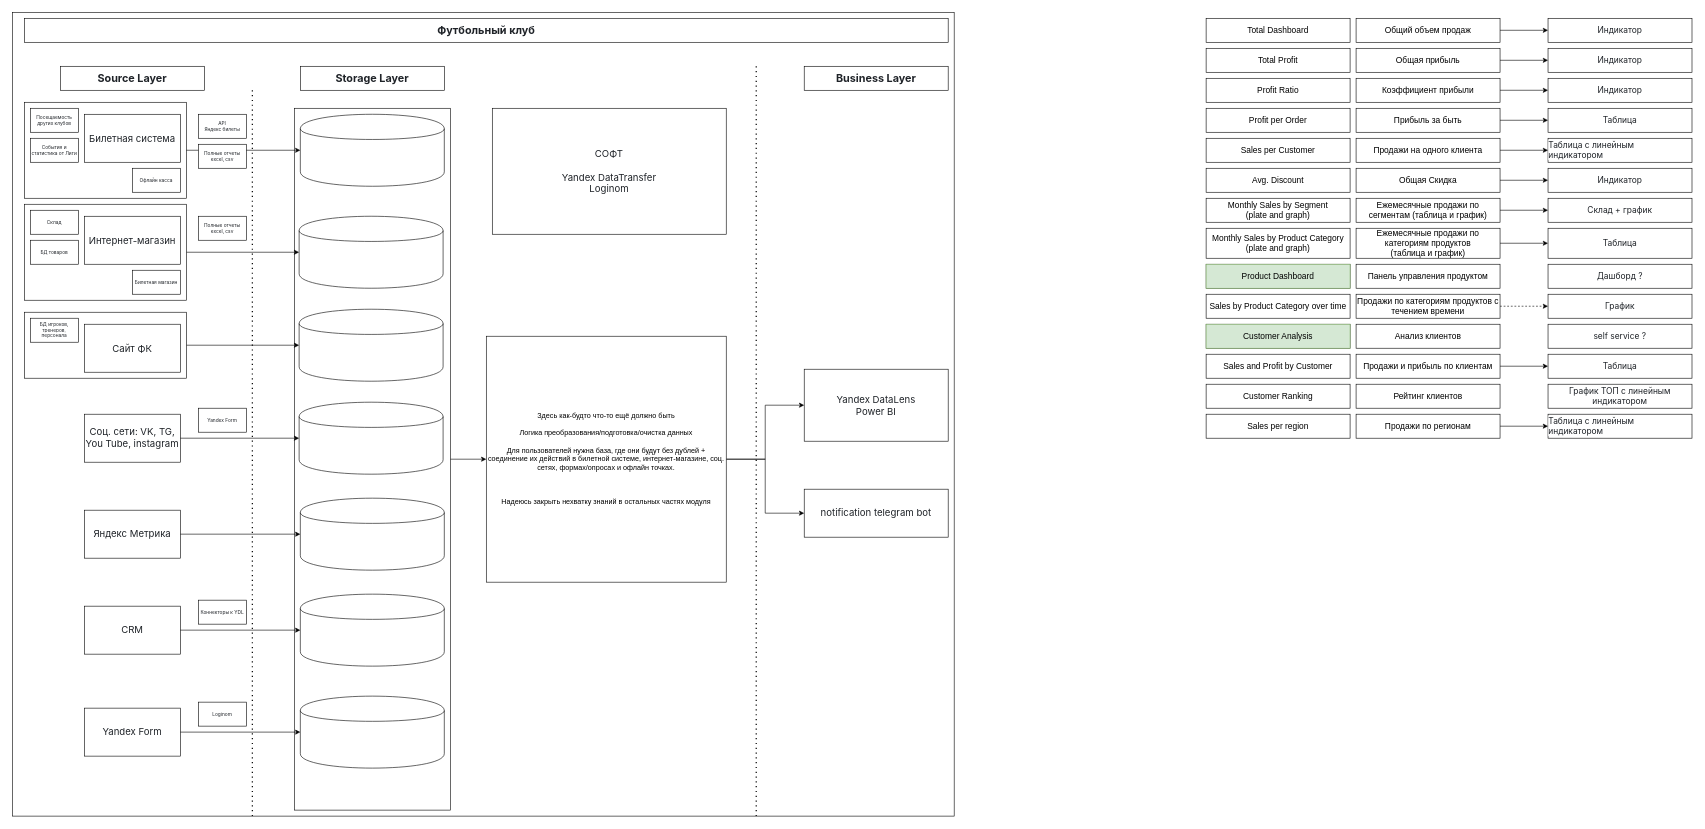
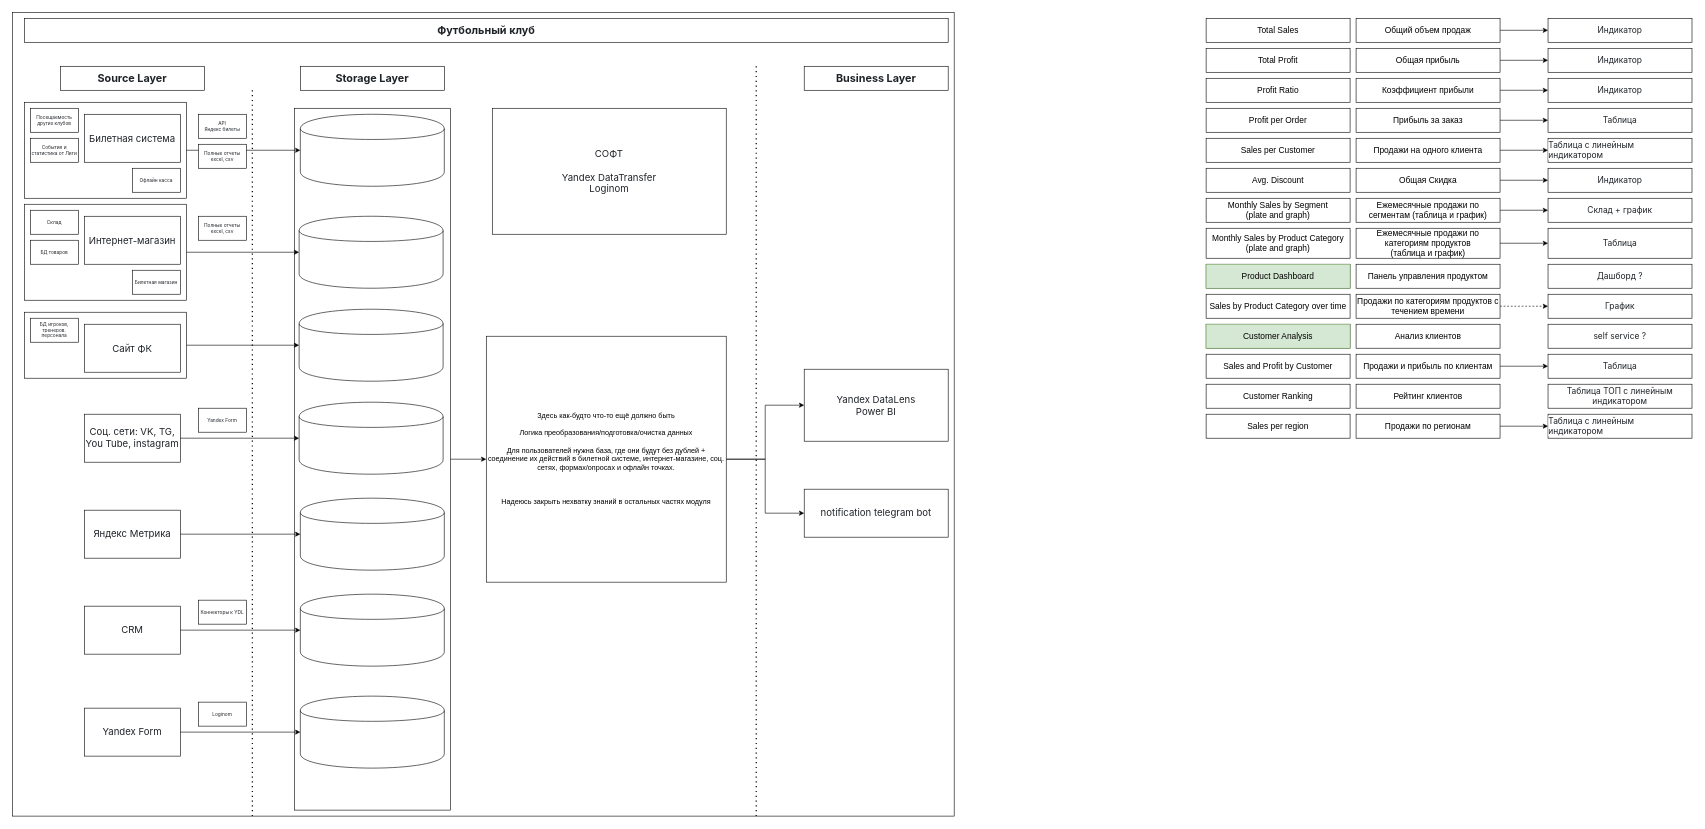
(1278, 30) -> (1278, 30)
(1428, 120) -> (1428, 120)
(1620, 396) -> (1620, 396)
